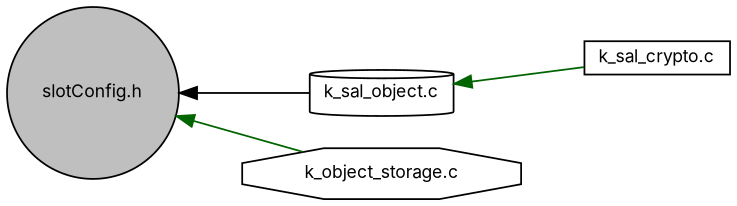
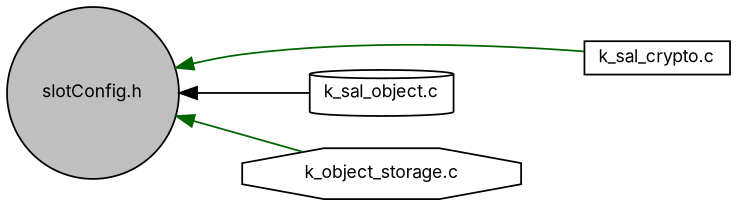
(528, 74) -> (388, 45)
